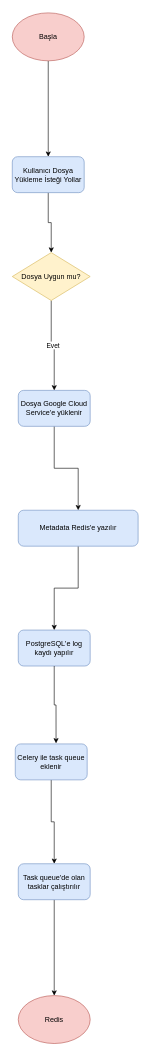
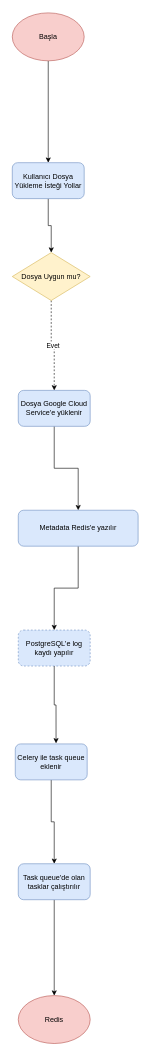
(48, 174) -> (48, 180)
(51, 320) -> (51, 320)
(54, 648) -> (54, 648)
